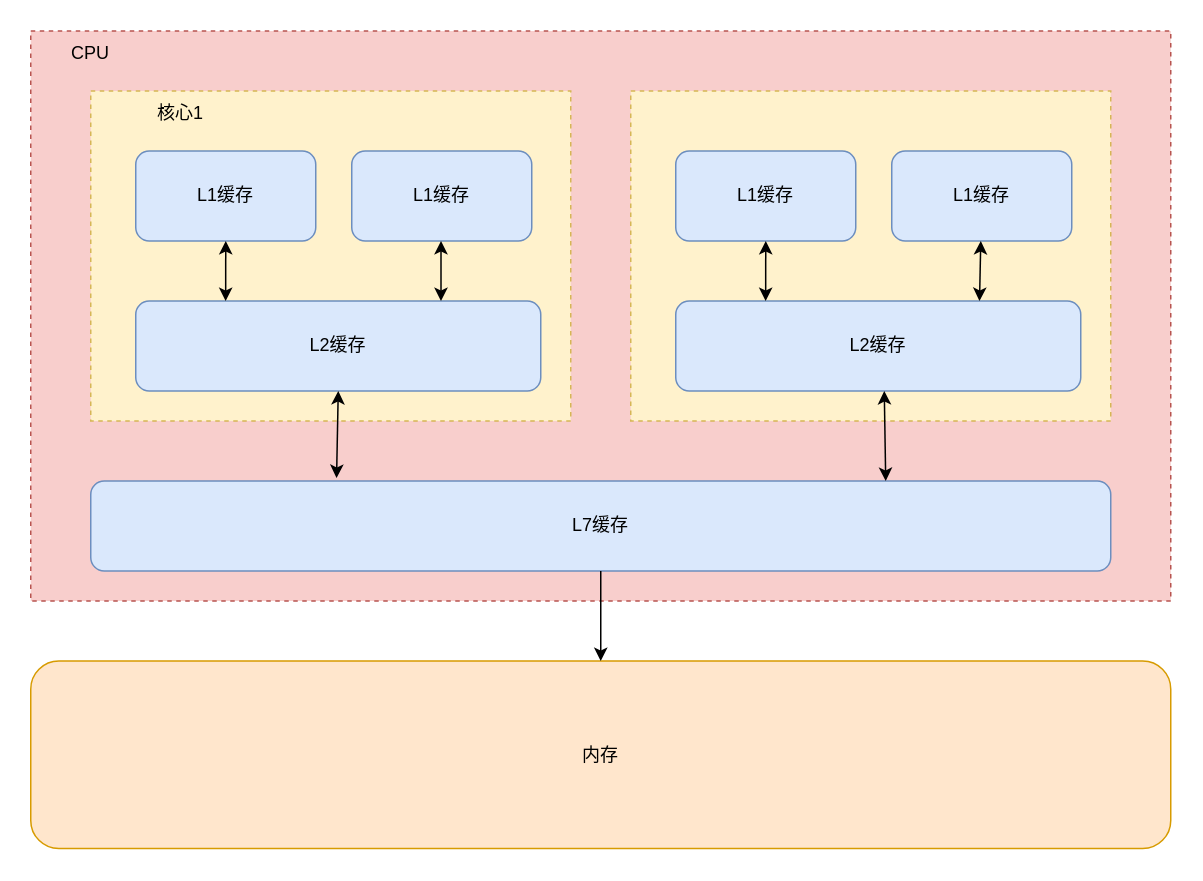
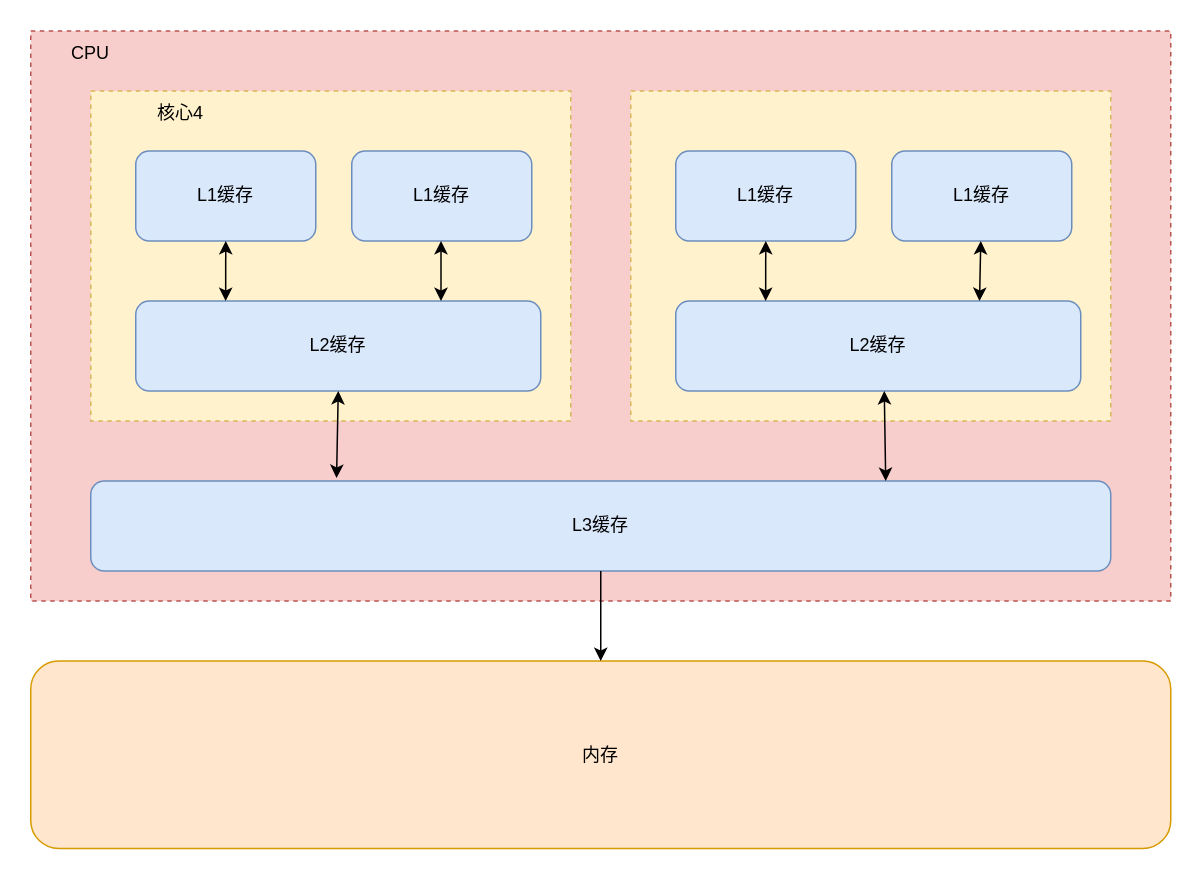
(181, 113) -> (181, 113)
(601, 526) -> (601, 526)
